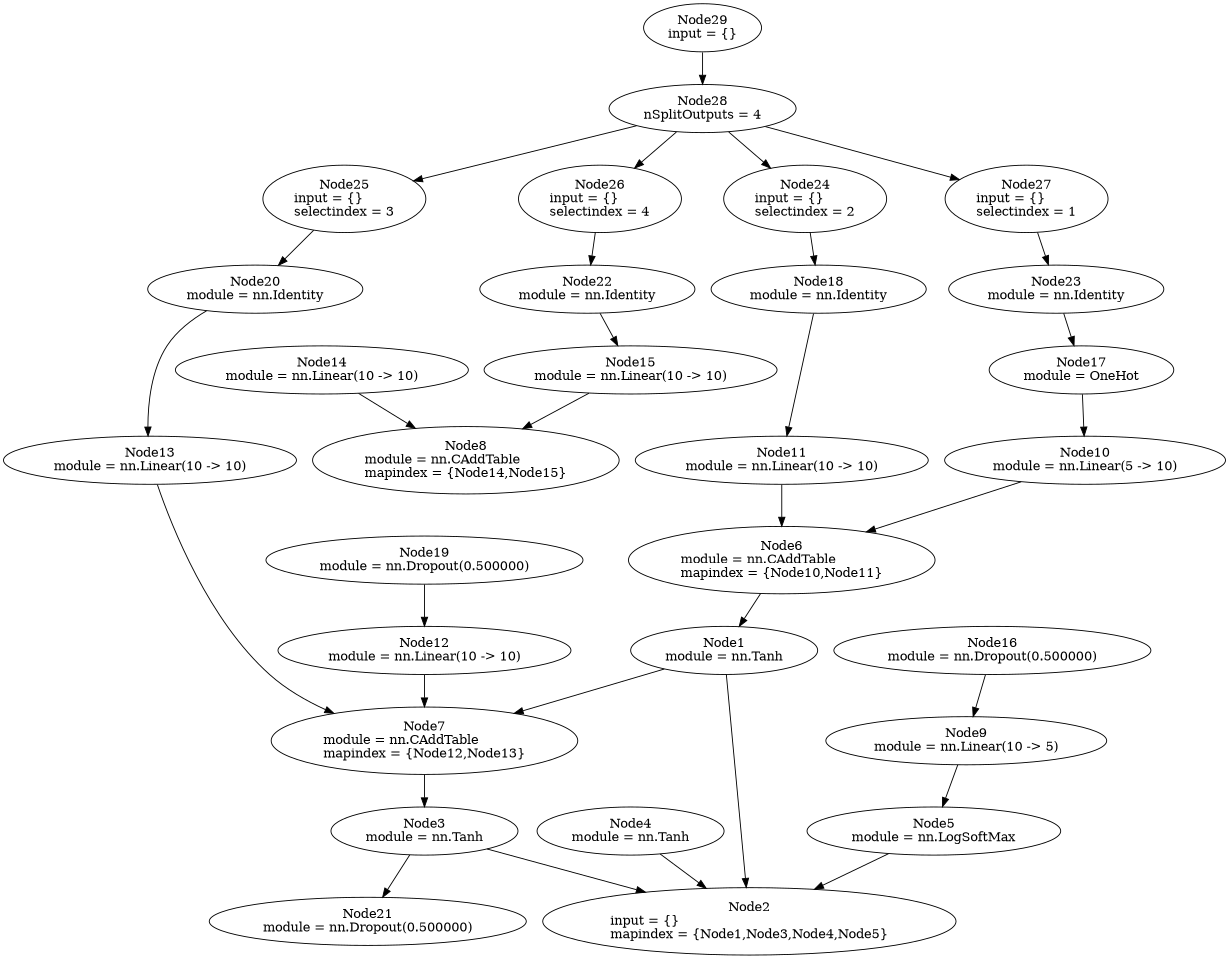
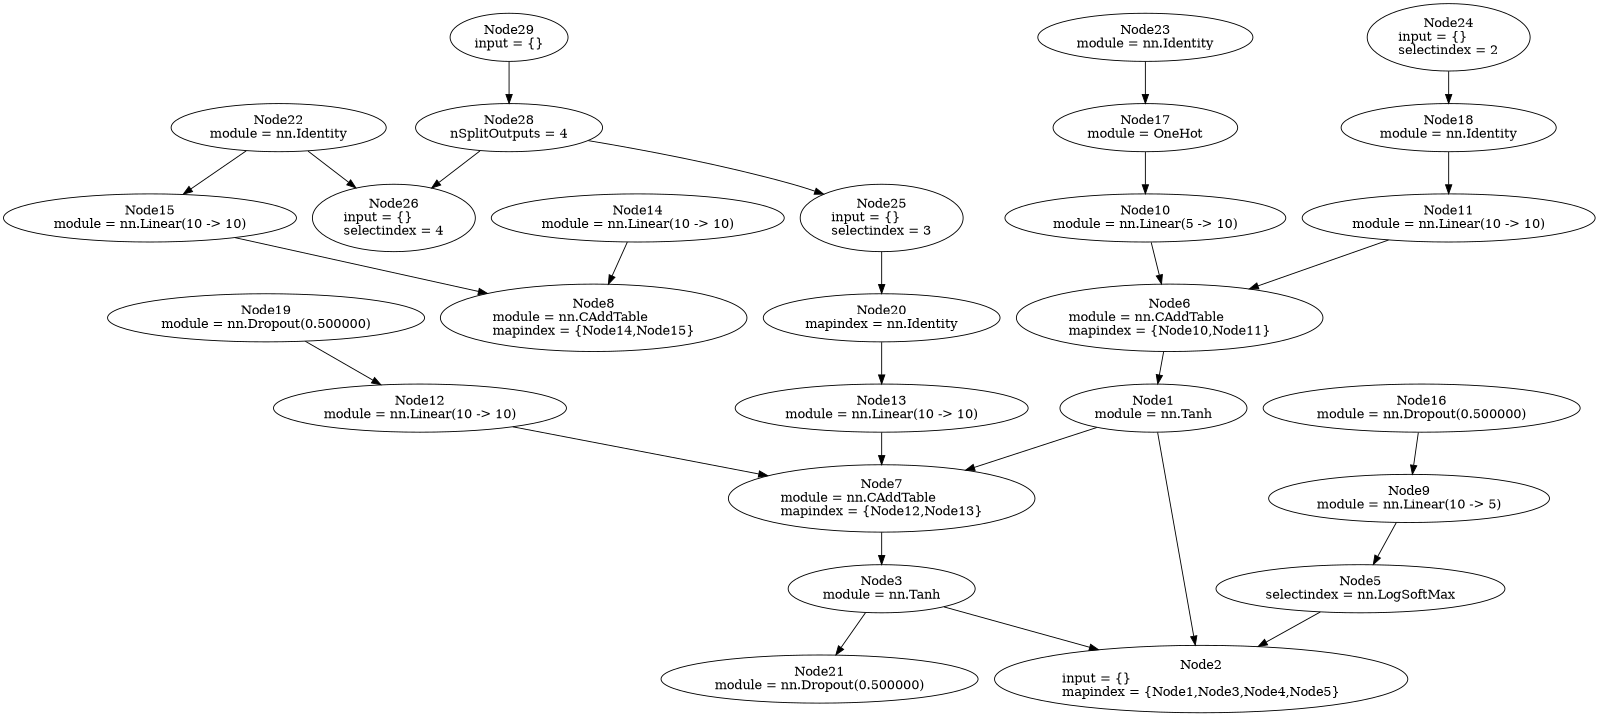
(746, 147) -> none
(1027, 199) -> none
(594, 244) -> (328, 167)
(255, 289) -> (882, 318)
(631, 831) -> none
(934, 831) -> (1360, 589)
